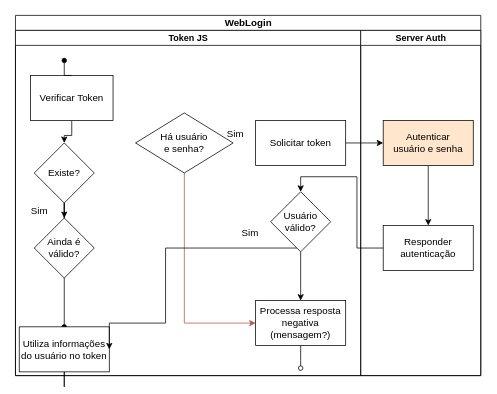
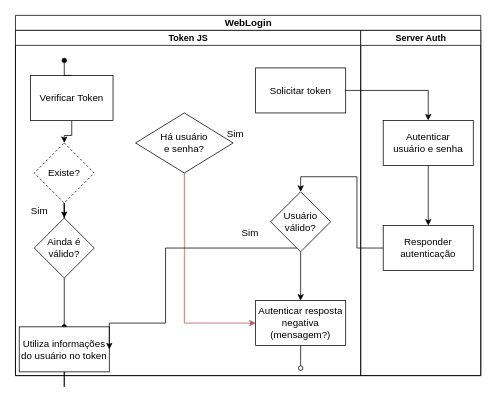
(300, 143) -> (300, 90)
(428, 143) -> (428, 143)
(64, 173) -> (64, 173)
(300, 323) -> (300, 323)
